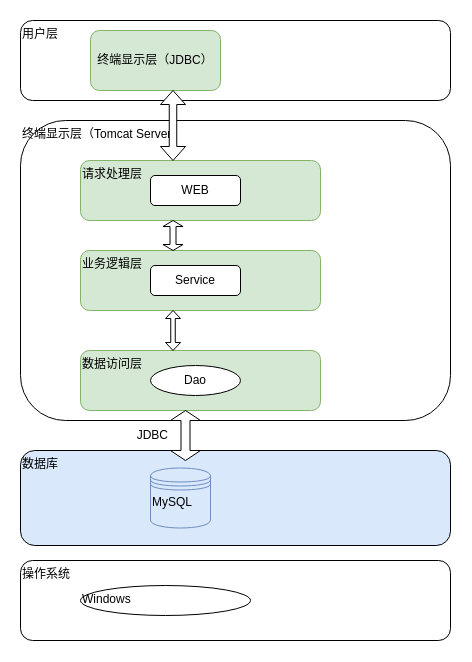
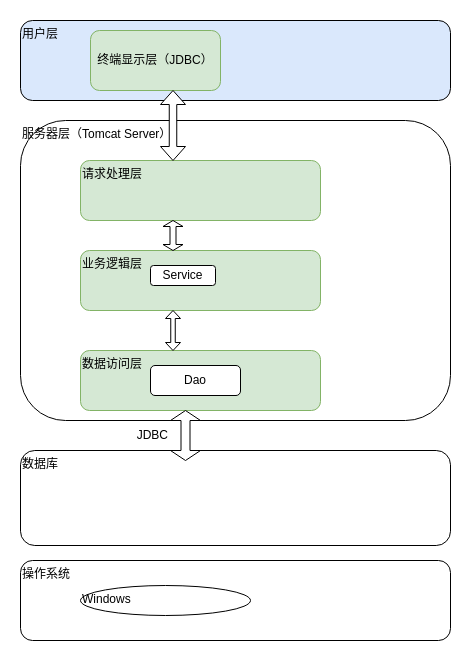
(236, 61) -> (236, 61)
(107, 135) -> (101, 135)
(196, 191) -> none
(196, 281) -> (183, 276)
(196, 381) -> (196, 381)
(181, 498) -> none
(236, 498) -> (236, 498)
